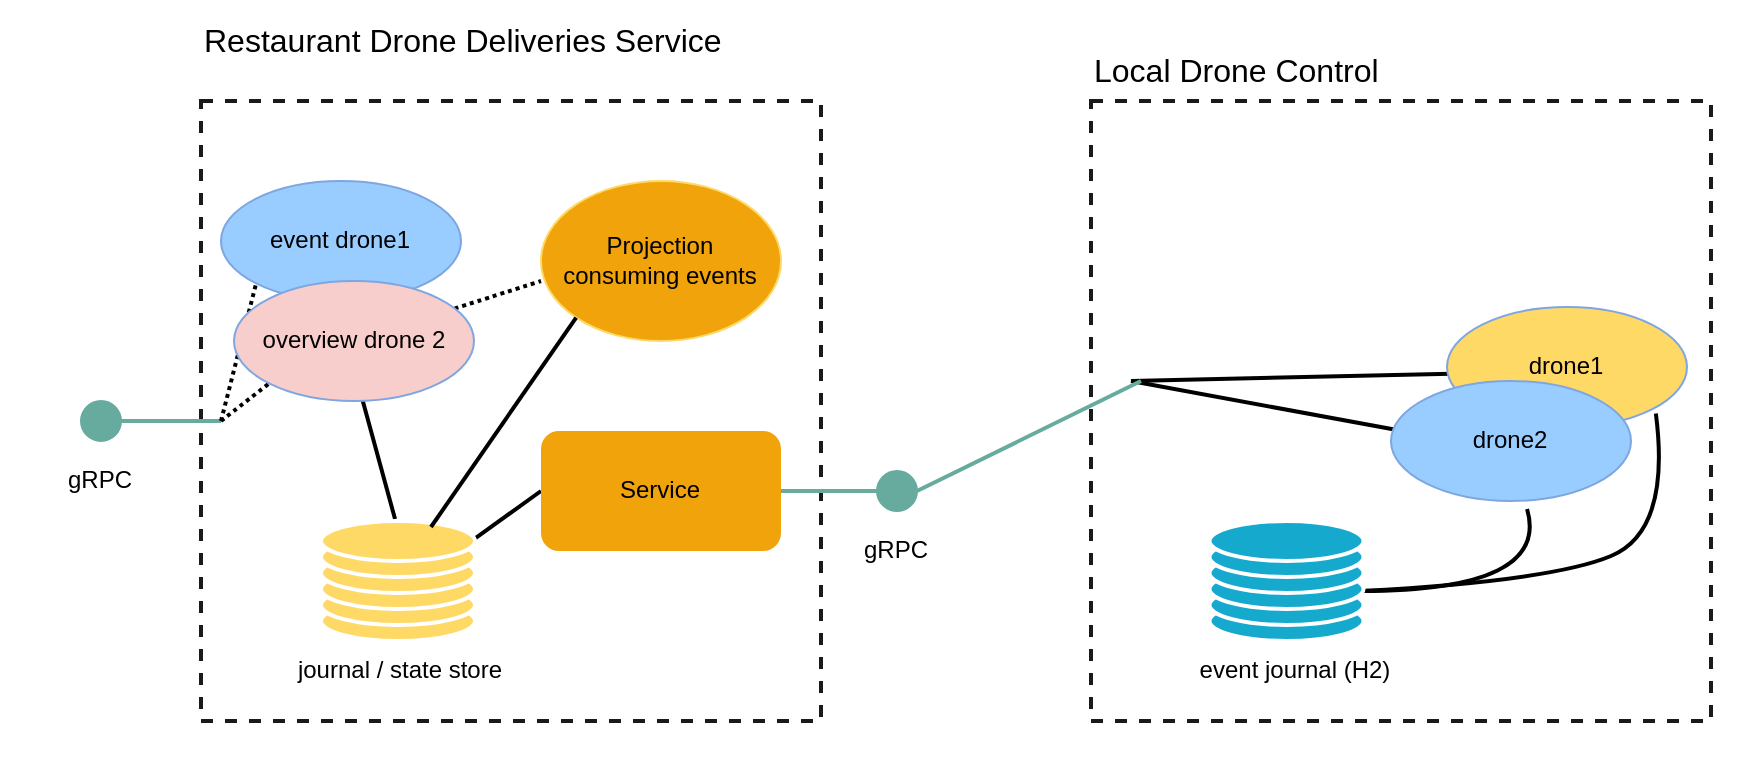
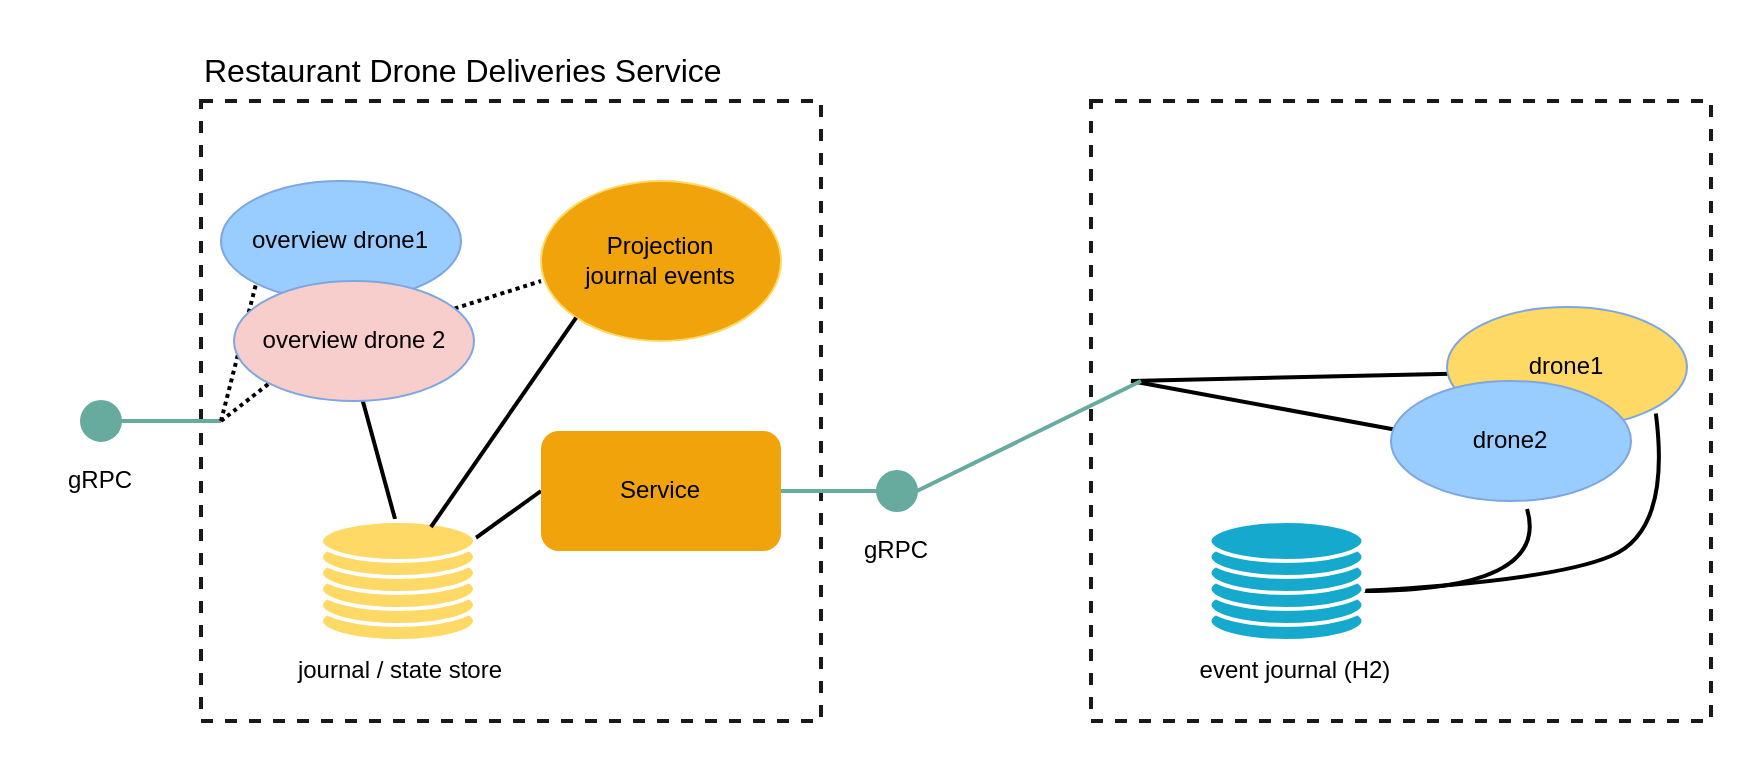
(491, 41) -> (491, 71)
(1291, 71) -> none
(341, 241) -> (341, 241)
(661, 261) -> (661, 261)
